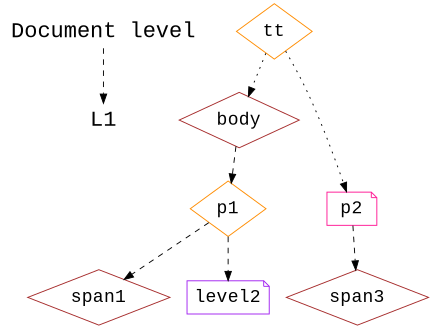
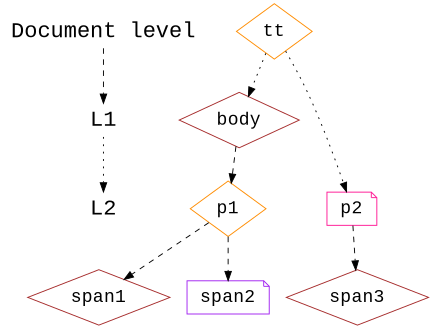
none -> (103, 209)
(228, 297) -> (228, 297)
